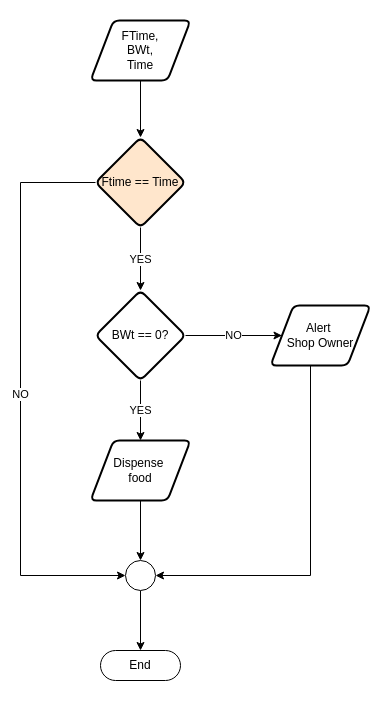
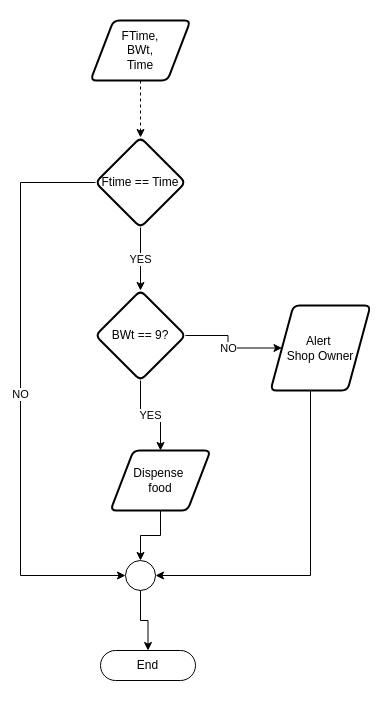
(141, 106) -> (141, 106)
(141, 183) -> (141, 183)
(141, 336) -> (141, 336)
(321, 336) -> (321, 348)
(141, 471) -> (161, 481)
(141, 666) -> (148, 666)
